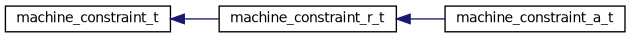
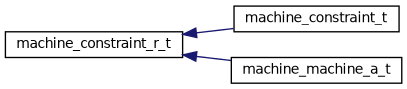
(202, 19) -> (215, 31)
(535, 19) -> (317, 70)
